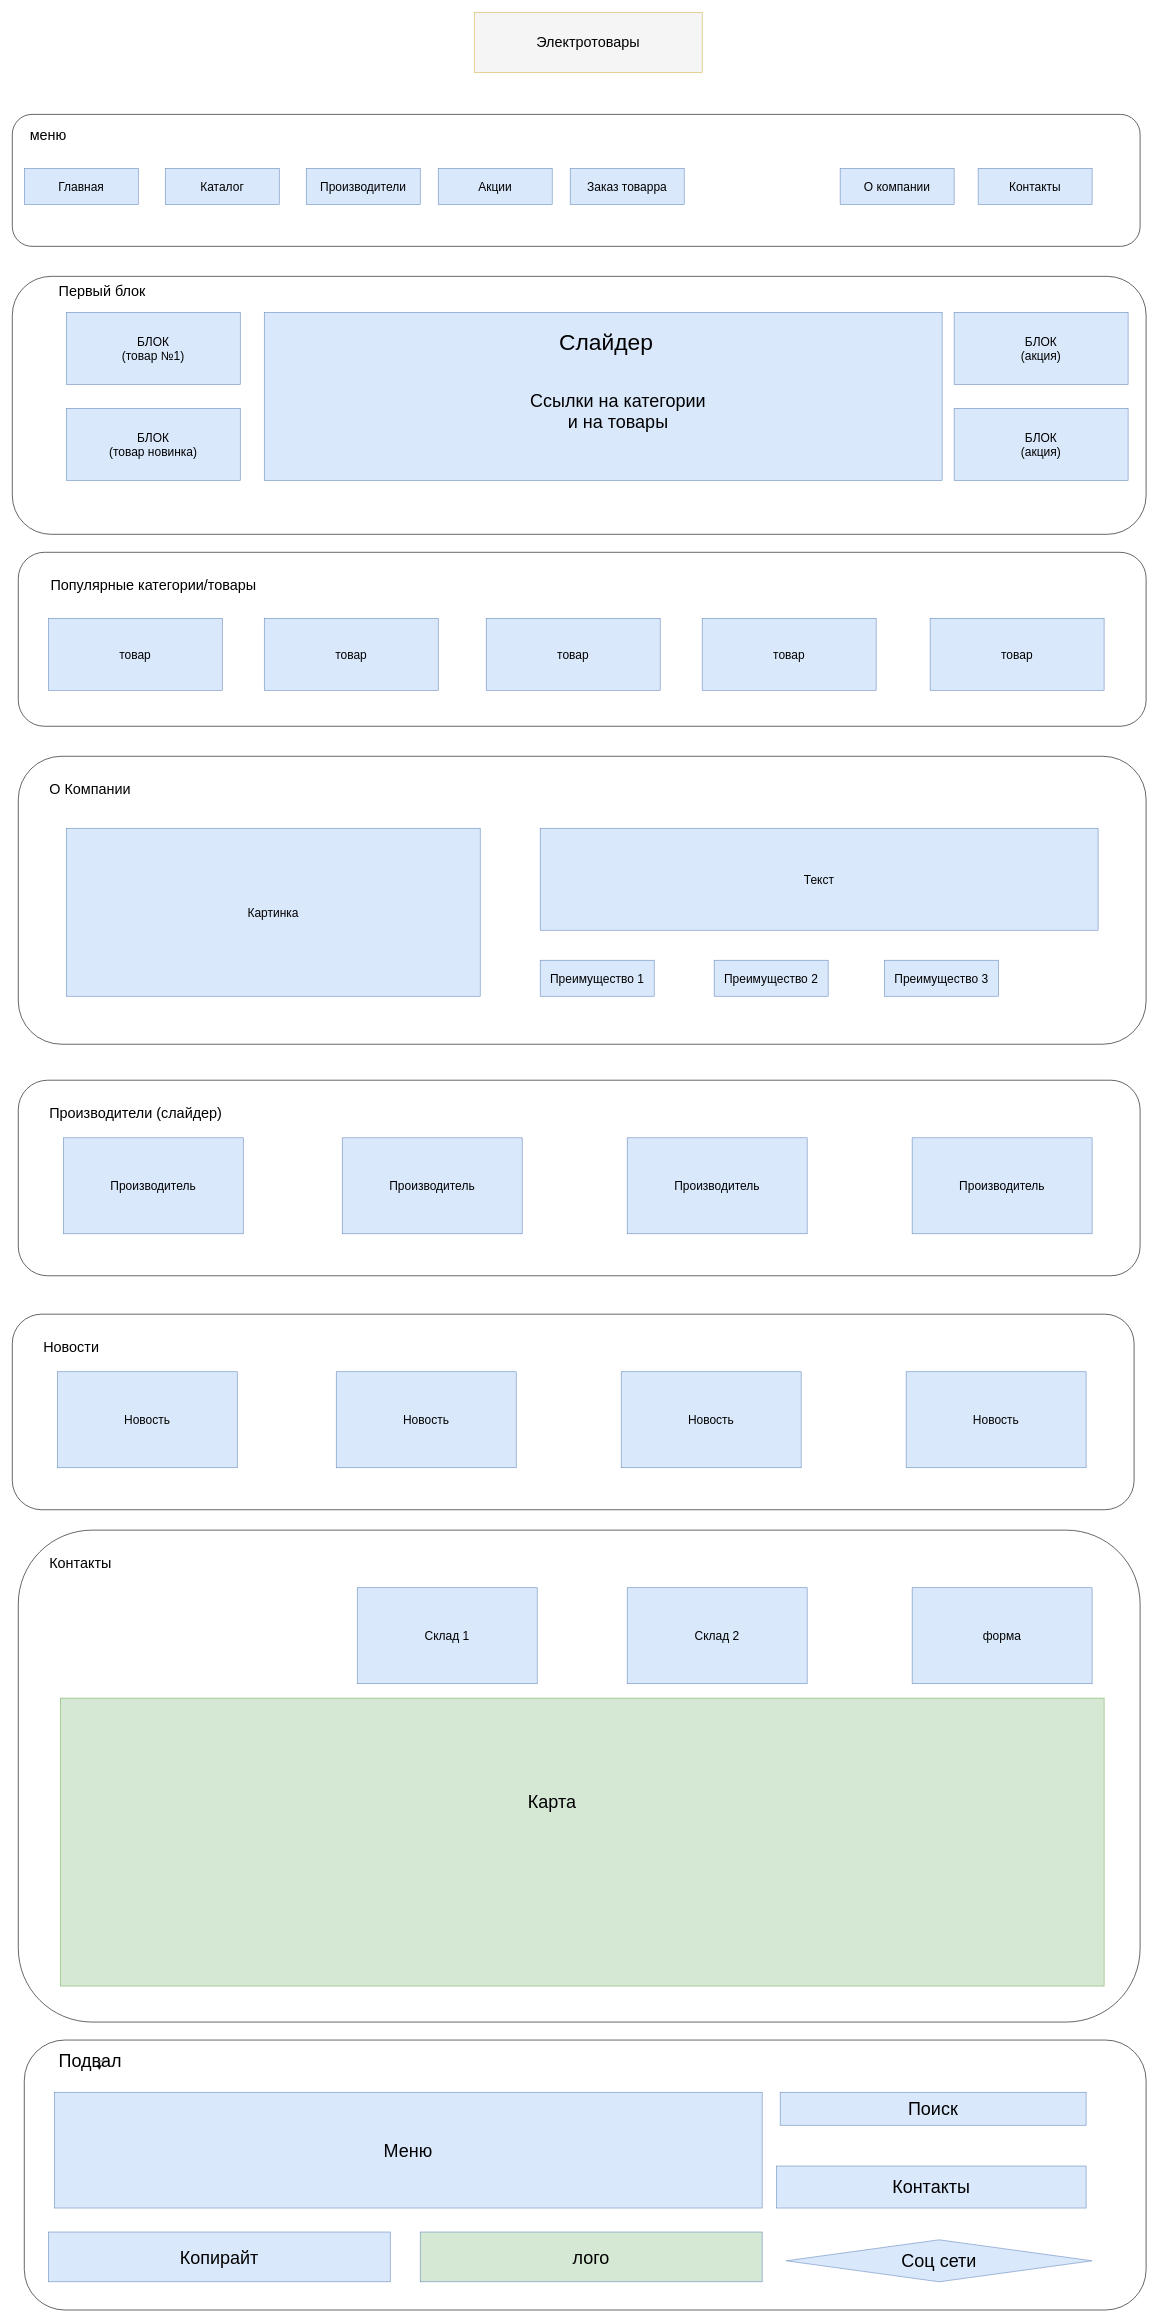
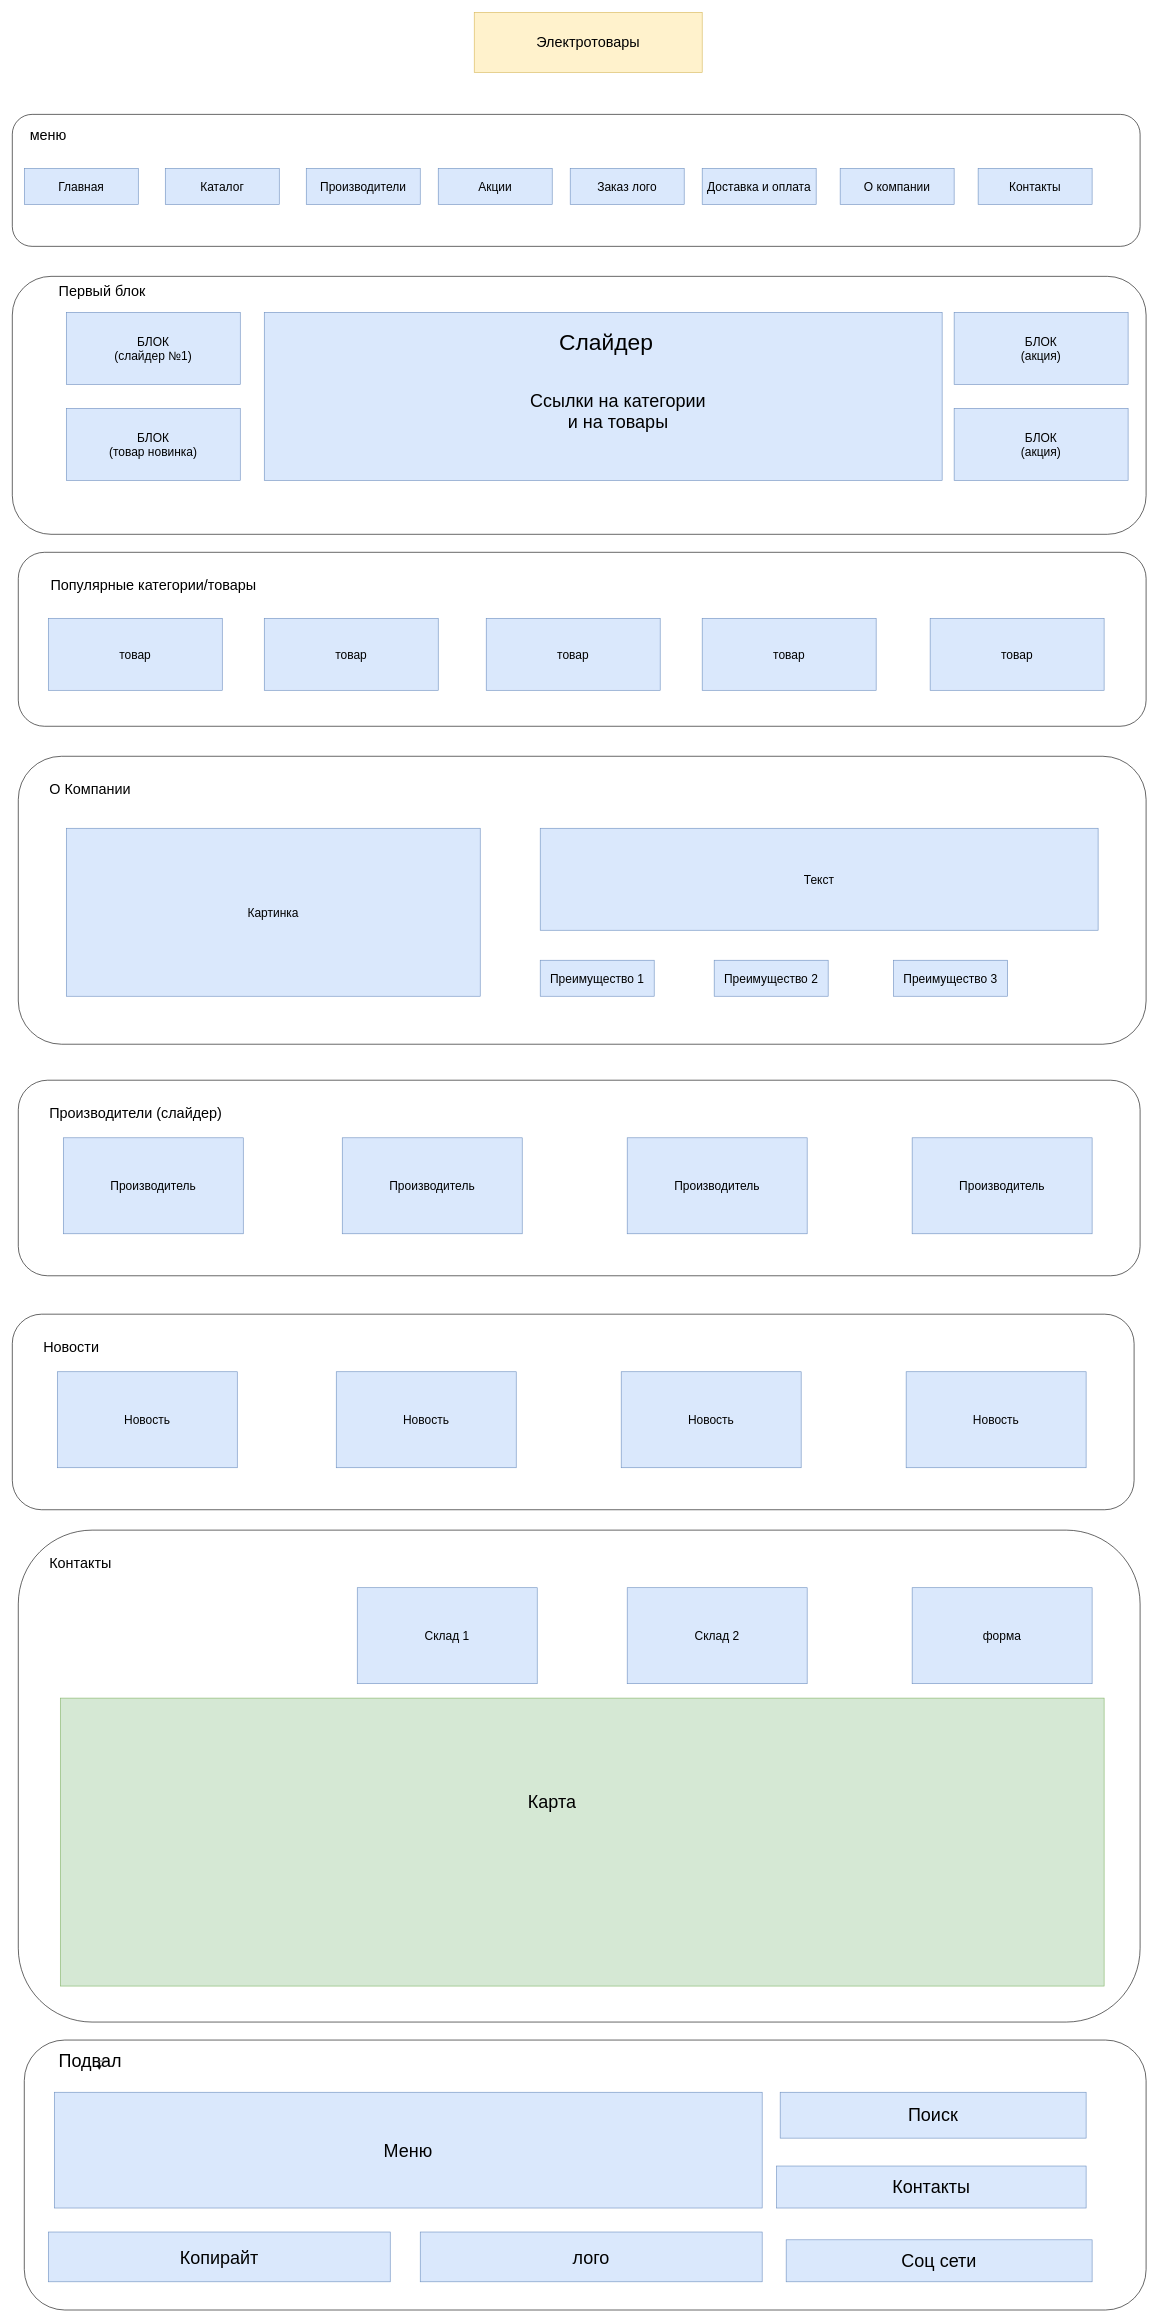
(588, 42) -> (588, 42)
(627, 186) -> (627, 186)
none -> (759, 186)
(153, 348) -> (153, 348)
(942, 978) -> (951, 978)
(933, 2109) -> (933, 2115)
(591, 2257) -> (591, 2257)
(939, 2261) -> (939, 2261)
